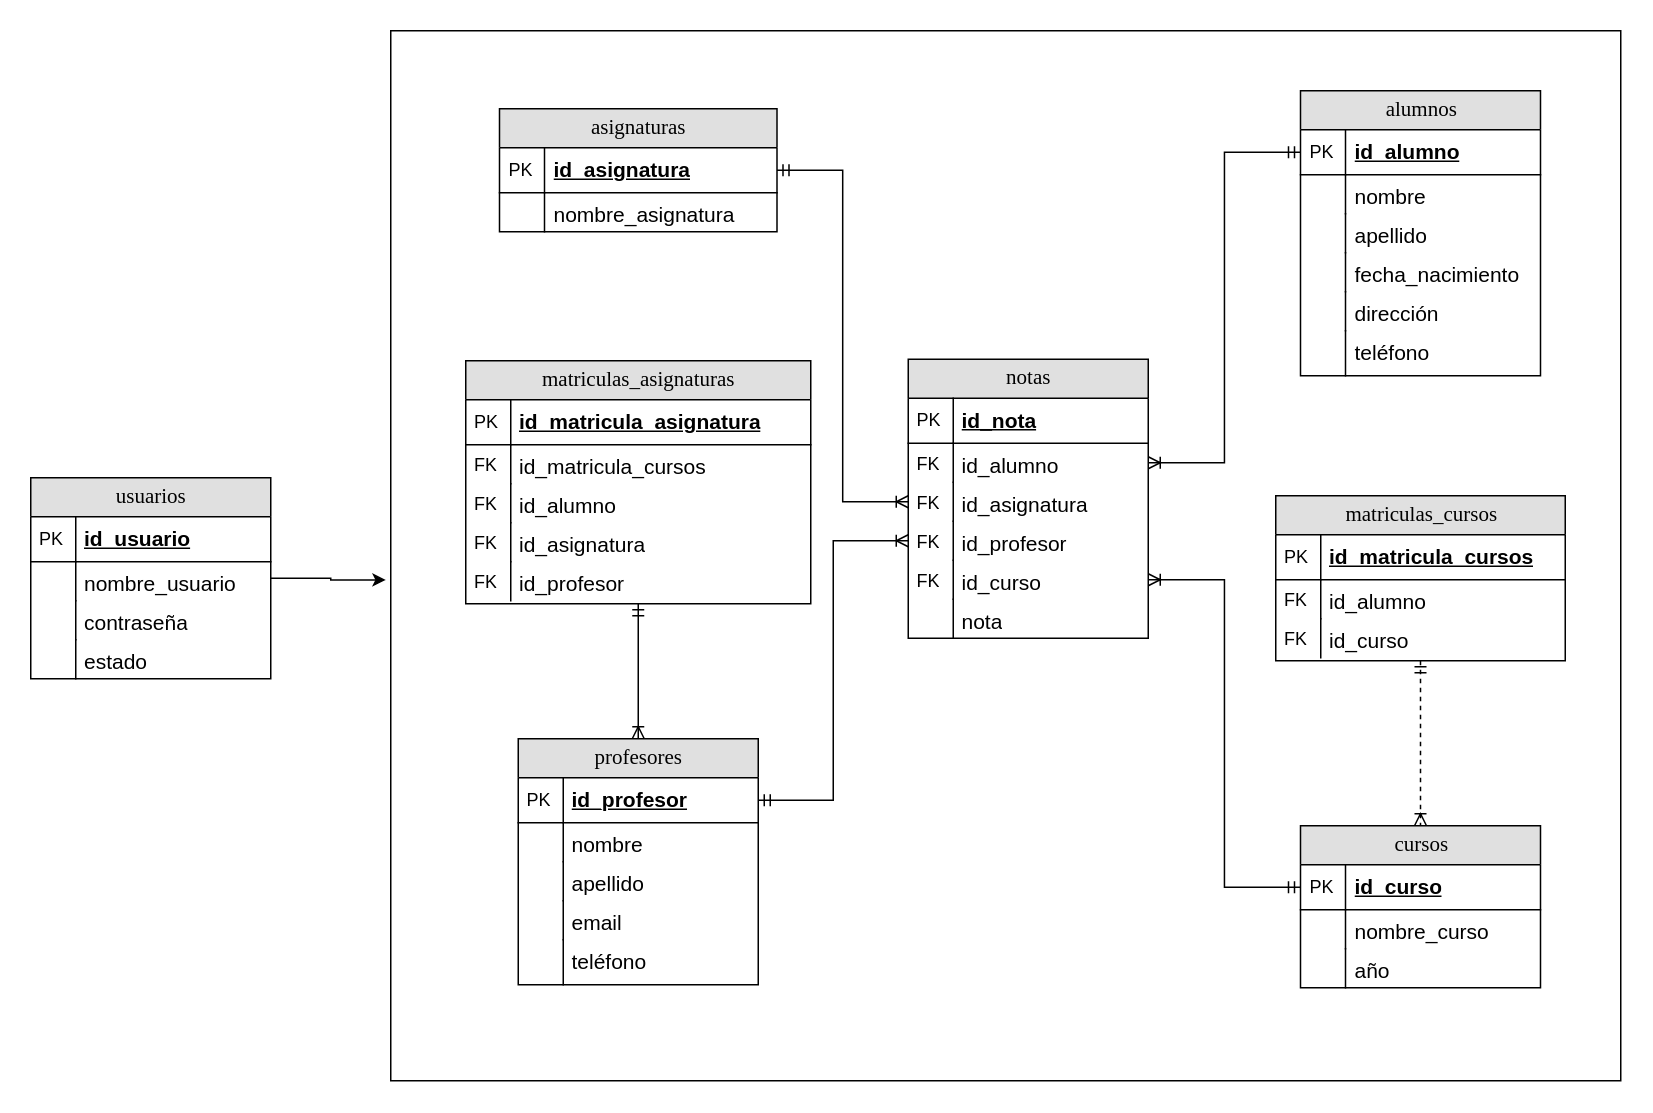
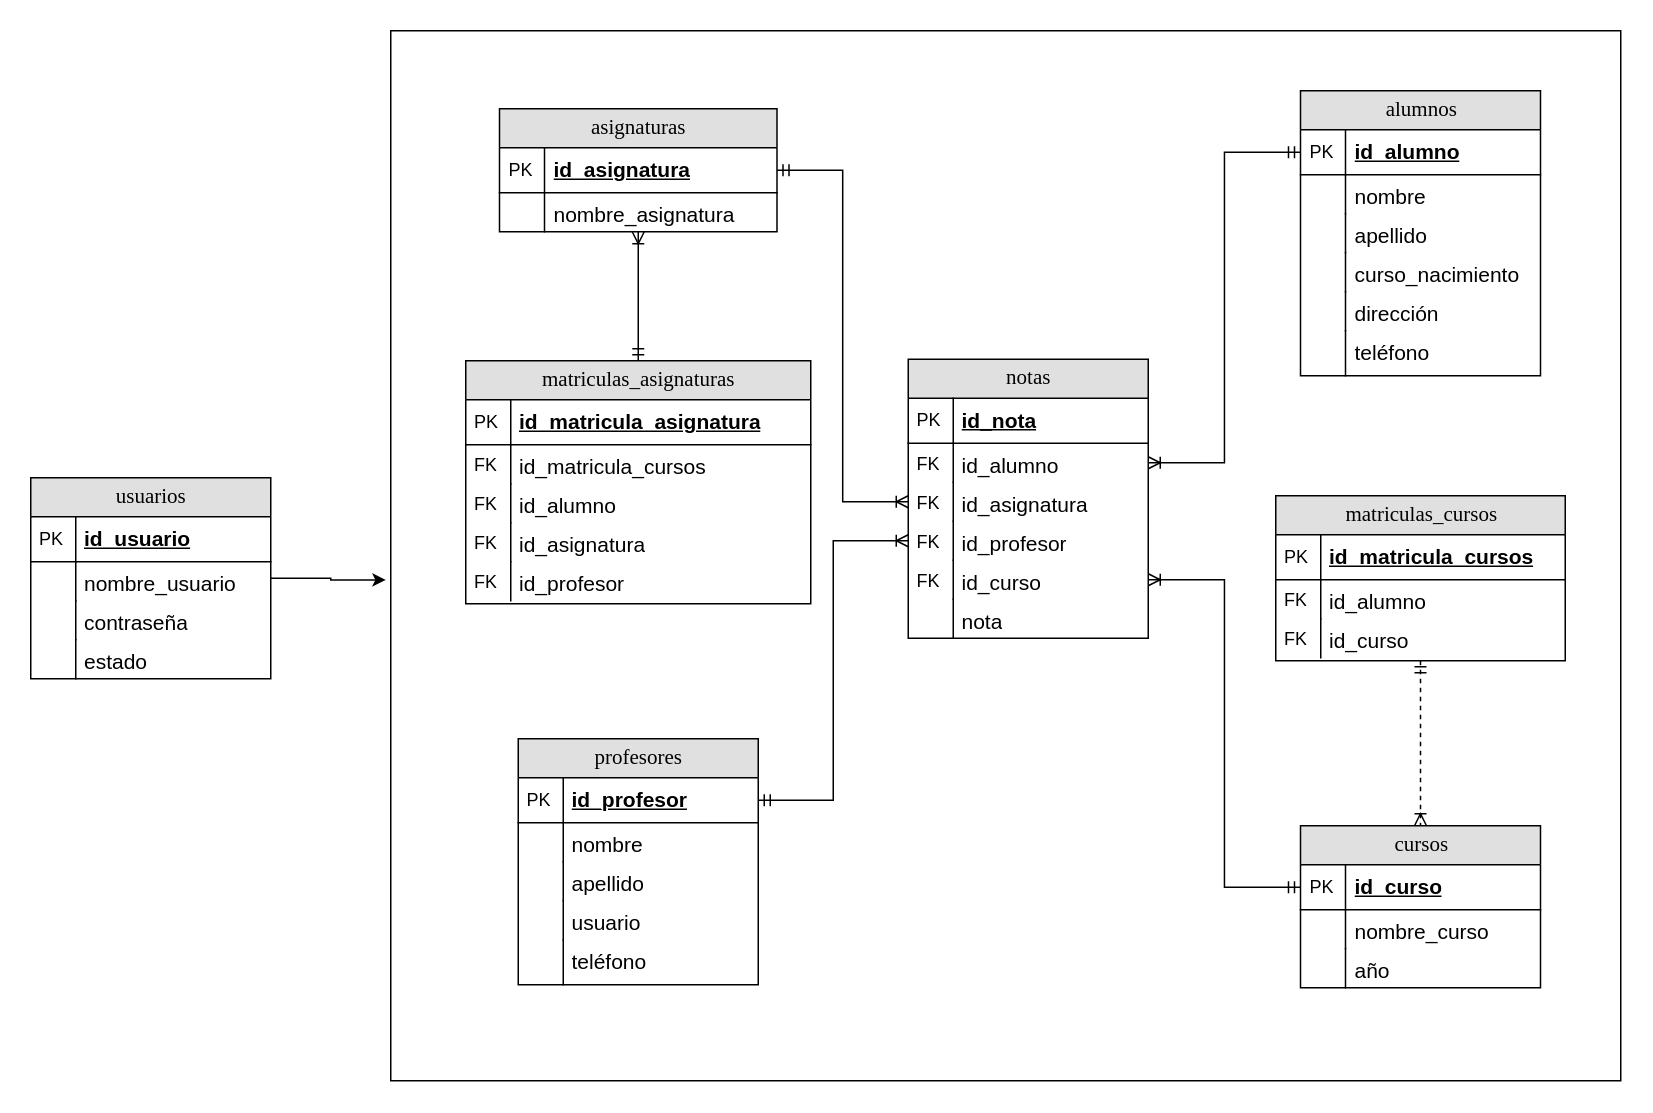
(1444, 276) -> (1444, 276)
none -> (638, 297)
(638, 671) -> none
(596, 924) -> (611, 924)
